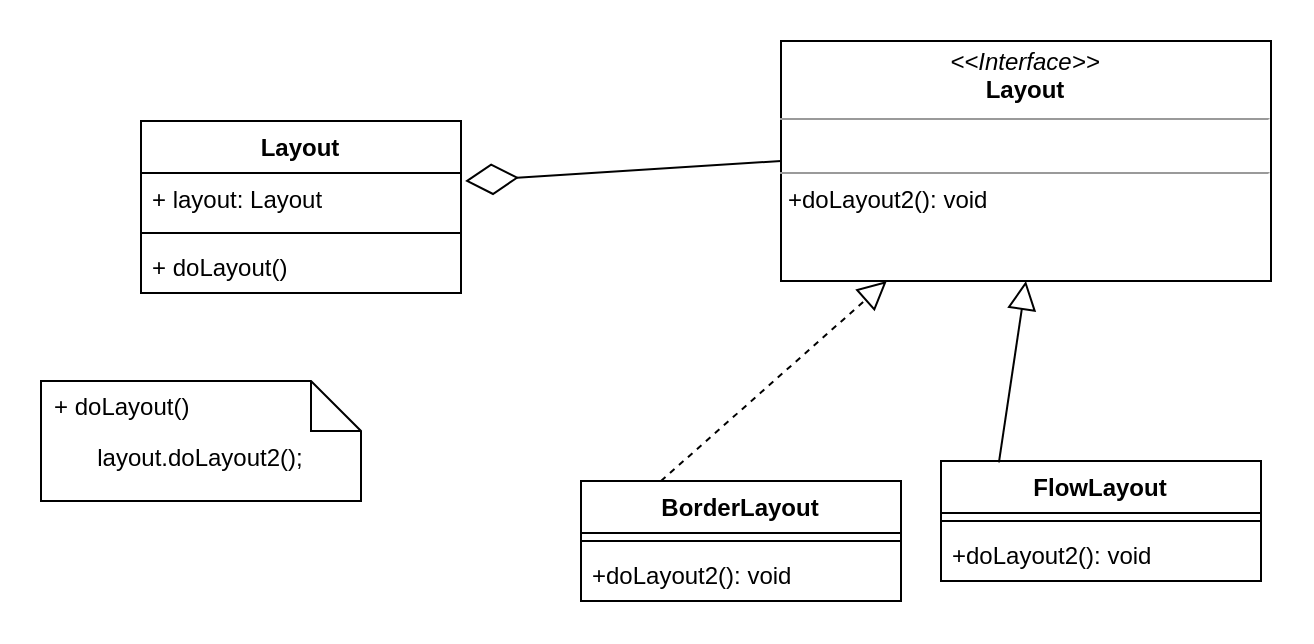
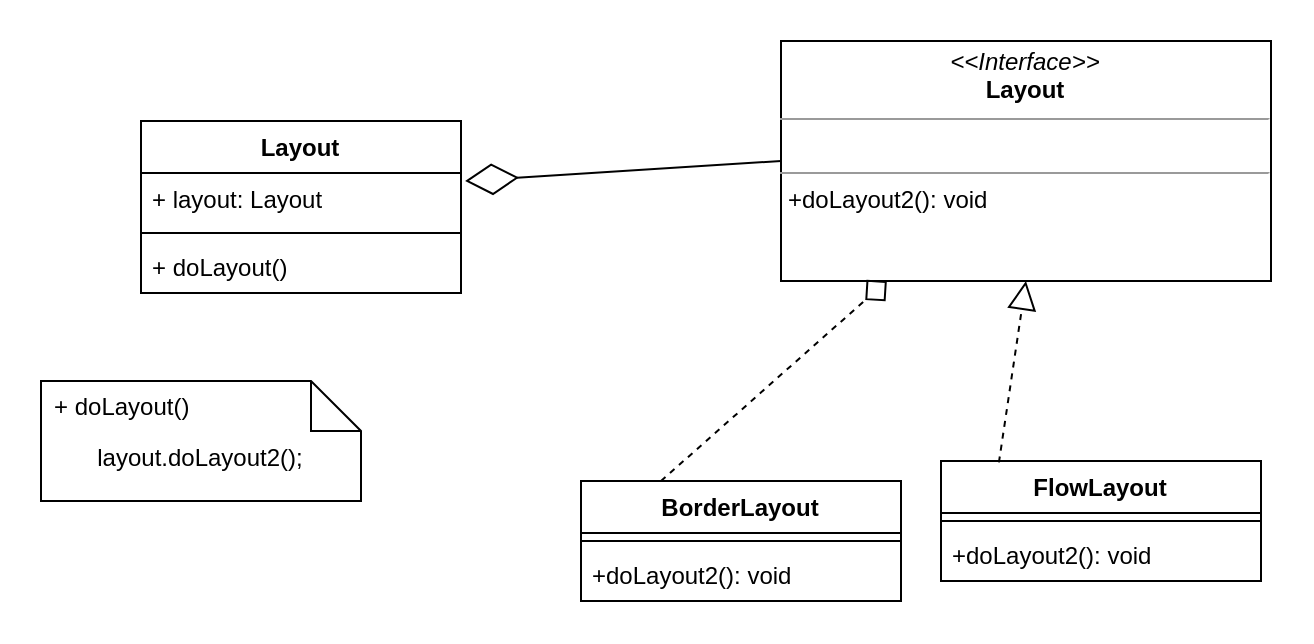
(864, 301) -> (864, 301)
(1011, 384) -> (1011, 384)
